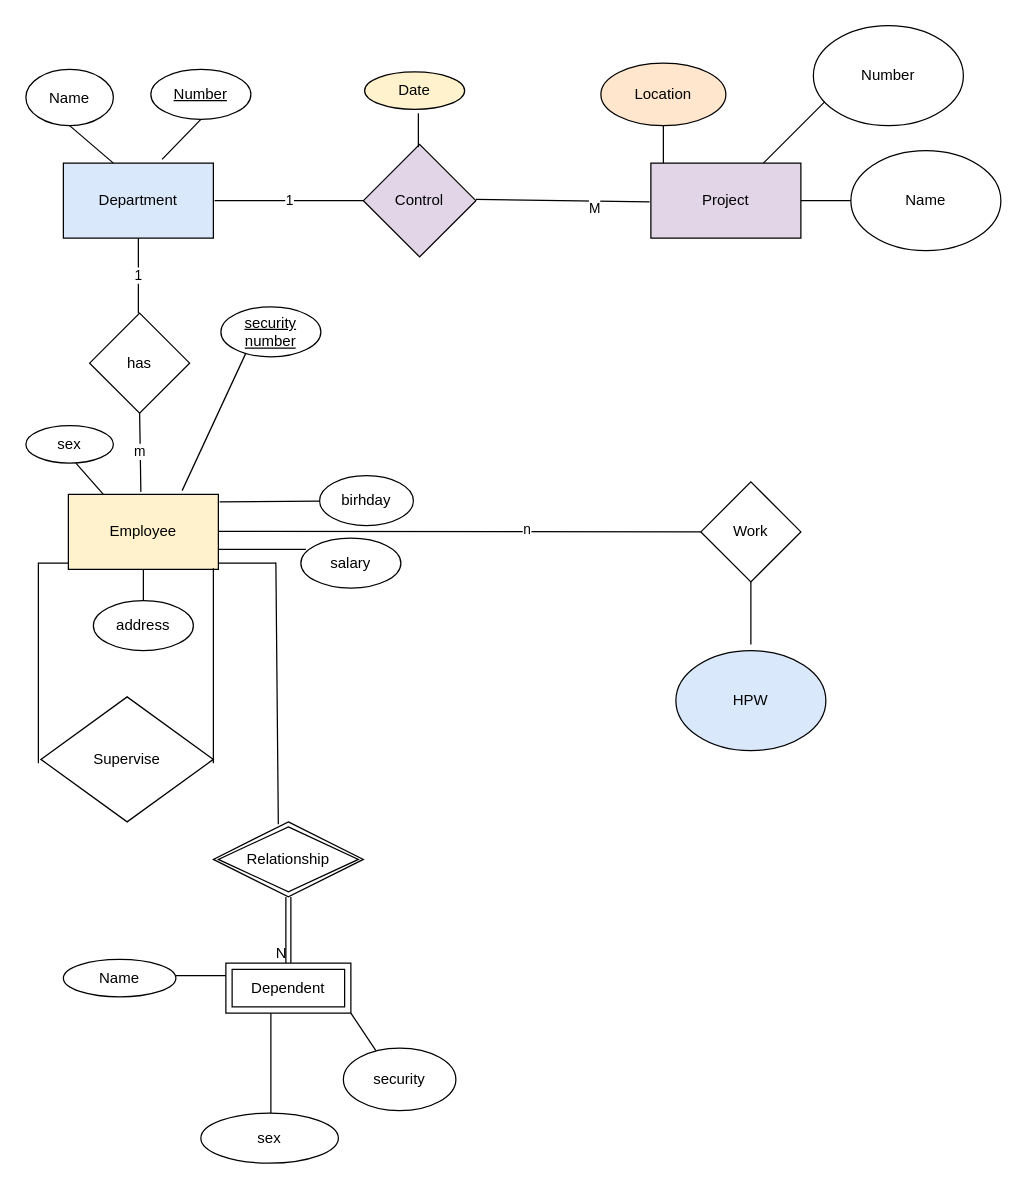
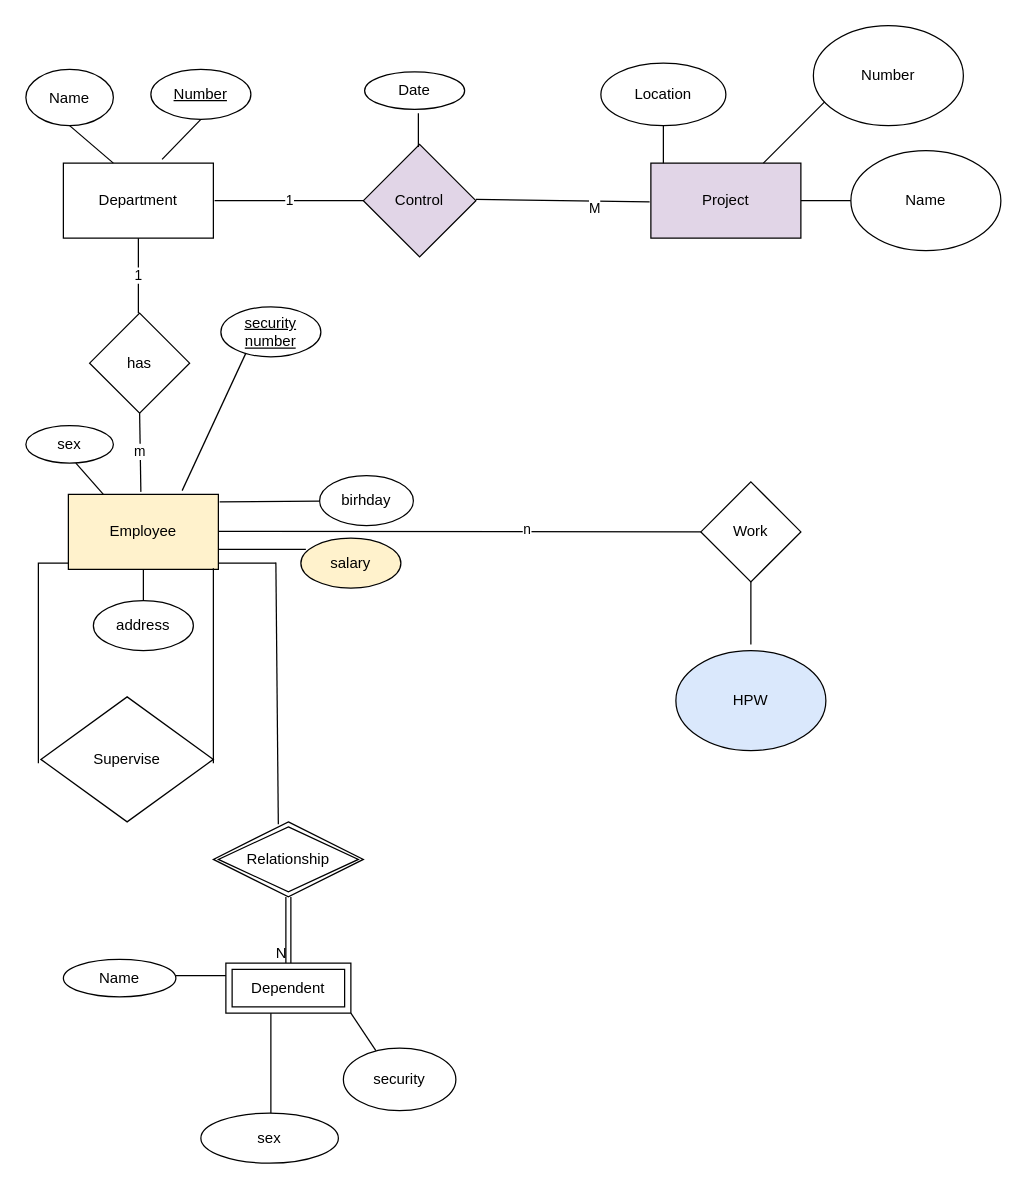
(414, 91) -> (414, 91)
(663, 94) -> (663, 94)
(138, 201) -> (138, 201)
(351, 563) -> (351, 563)
